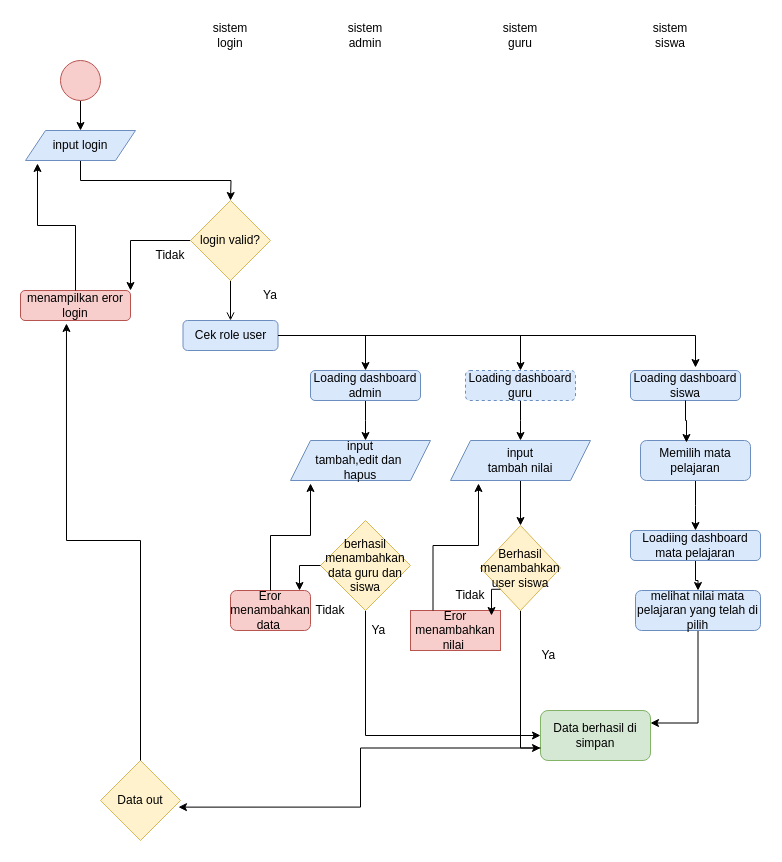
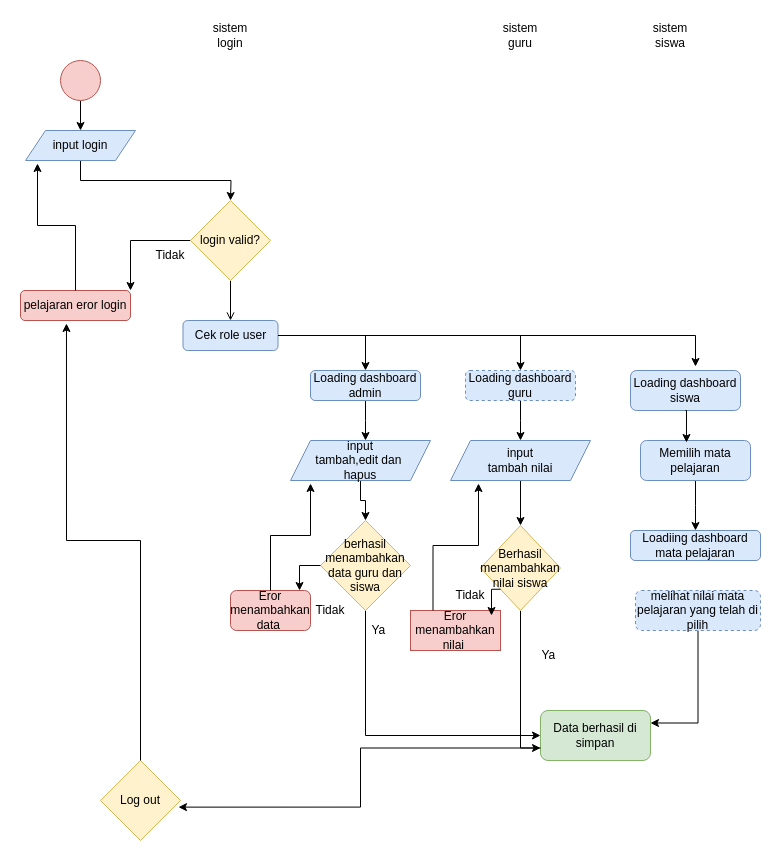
(366, 36) -> none
(271, 296) -> none
(76, 306) -> (76, 306)
(686, 386) -> (686, 391)
none -> (361, 500)
(521, 569) -> (521, 569)
(696, 573) -> none
(698, 611) -> (698, 611)
(141, 801) -> (141, 801)
